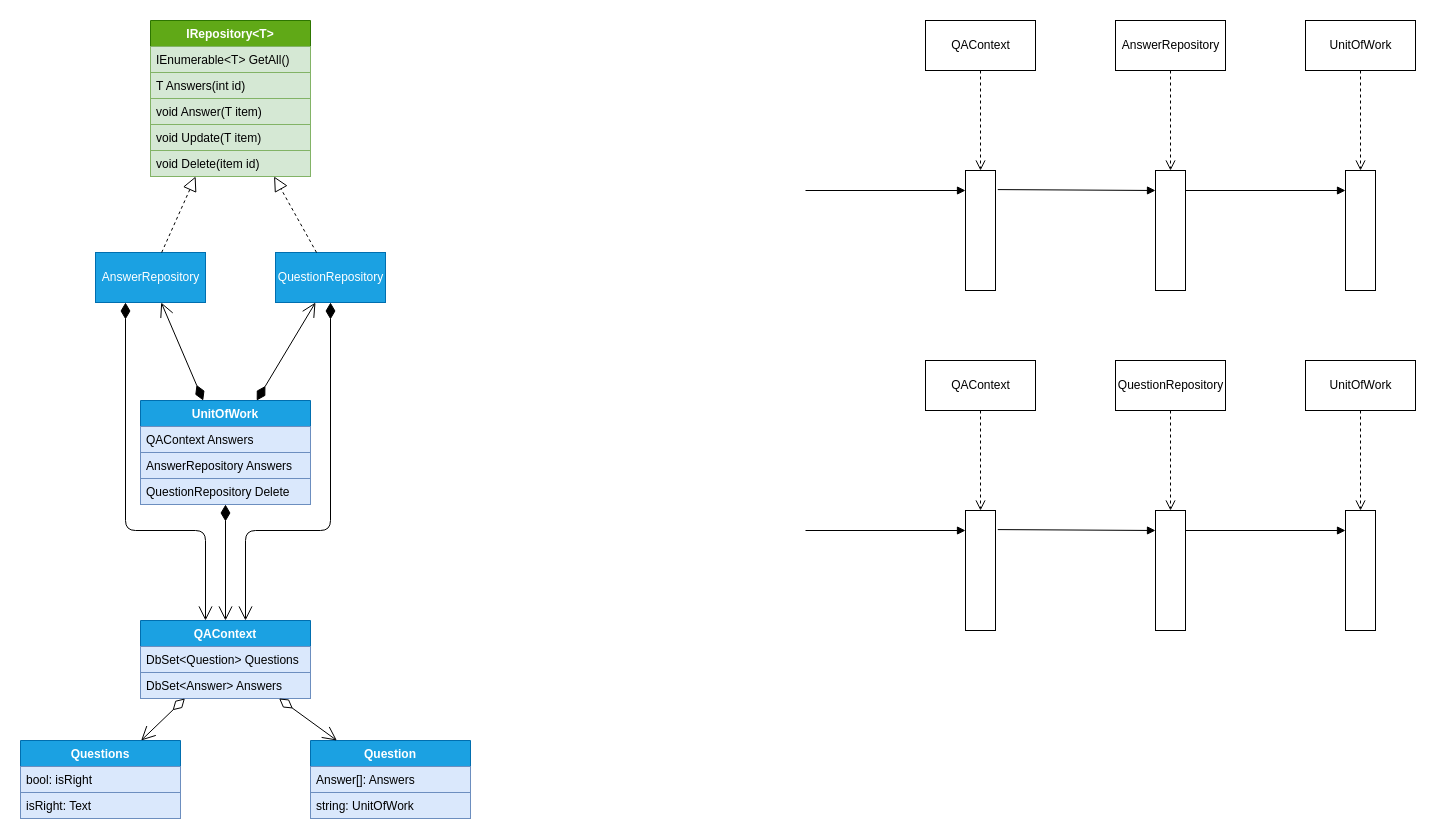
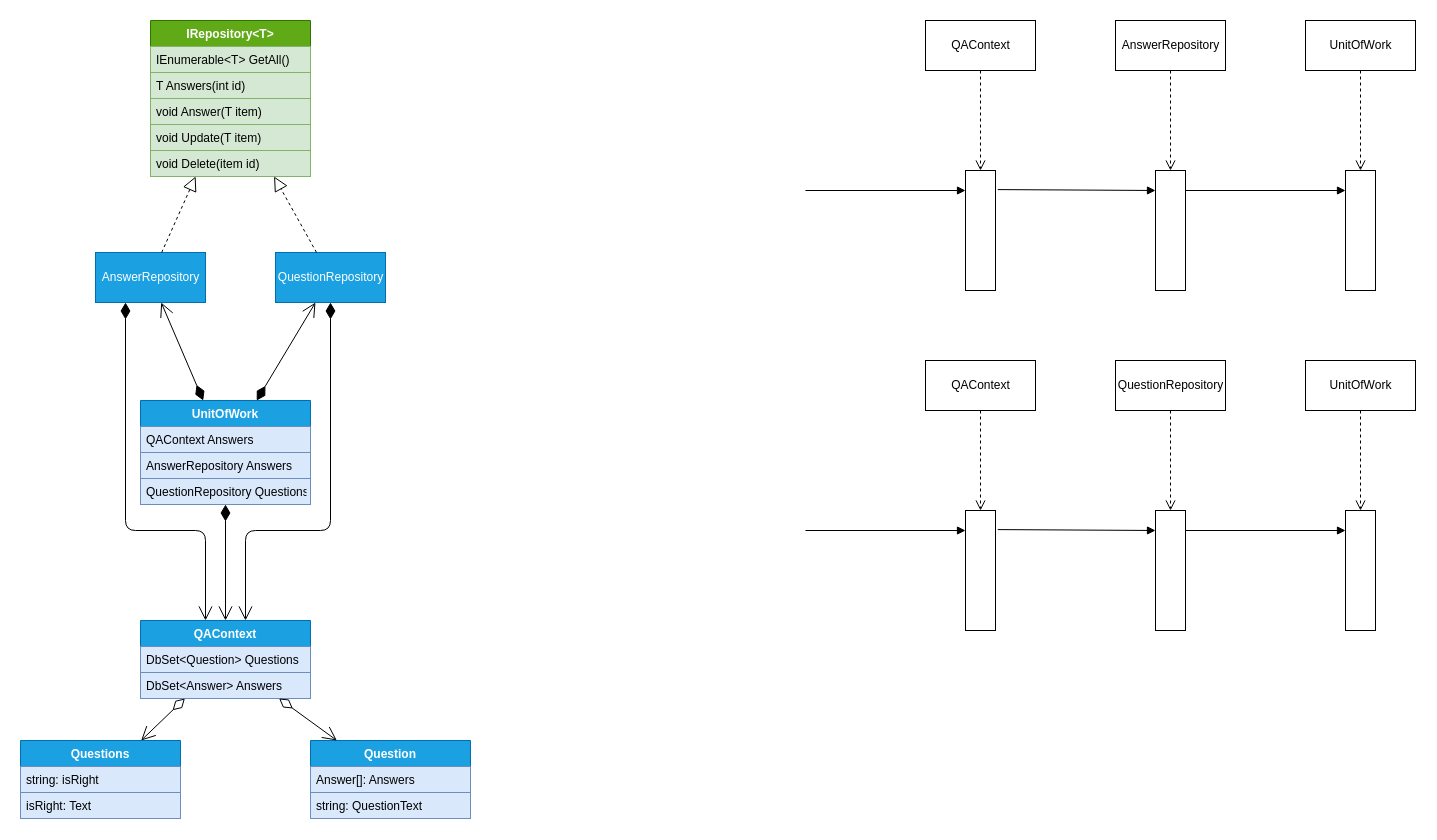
(224, 492) -> (234, 492)
(62, 780) -> (69, 780)
(370, 806) -> (377, 806)
